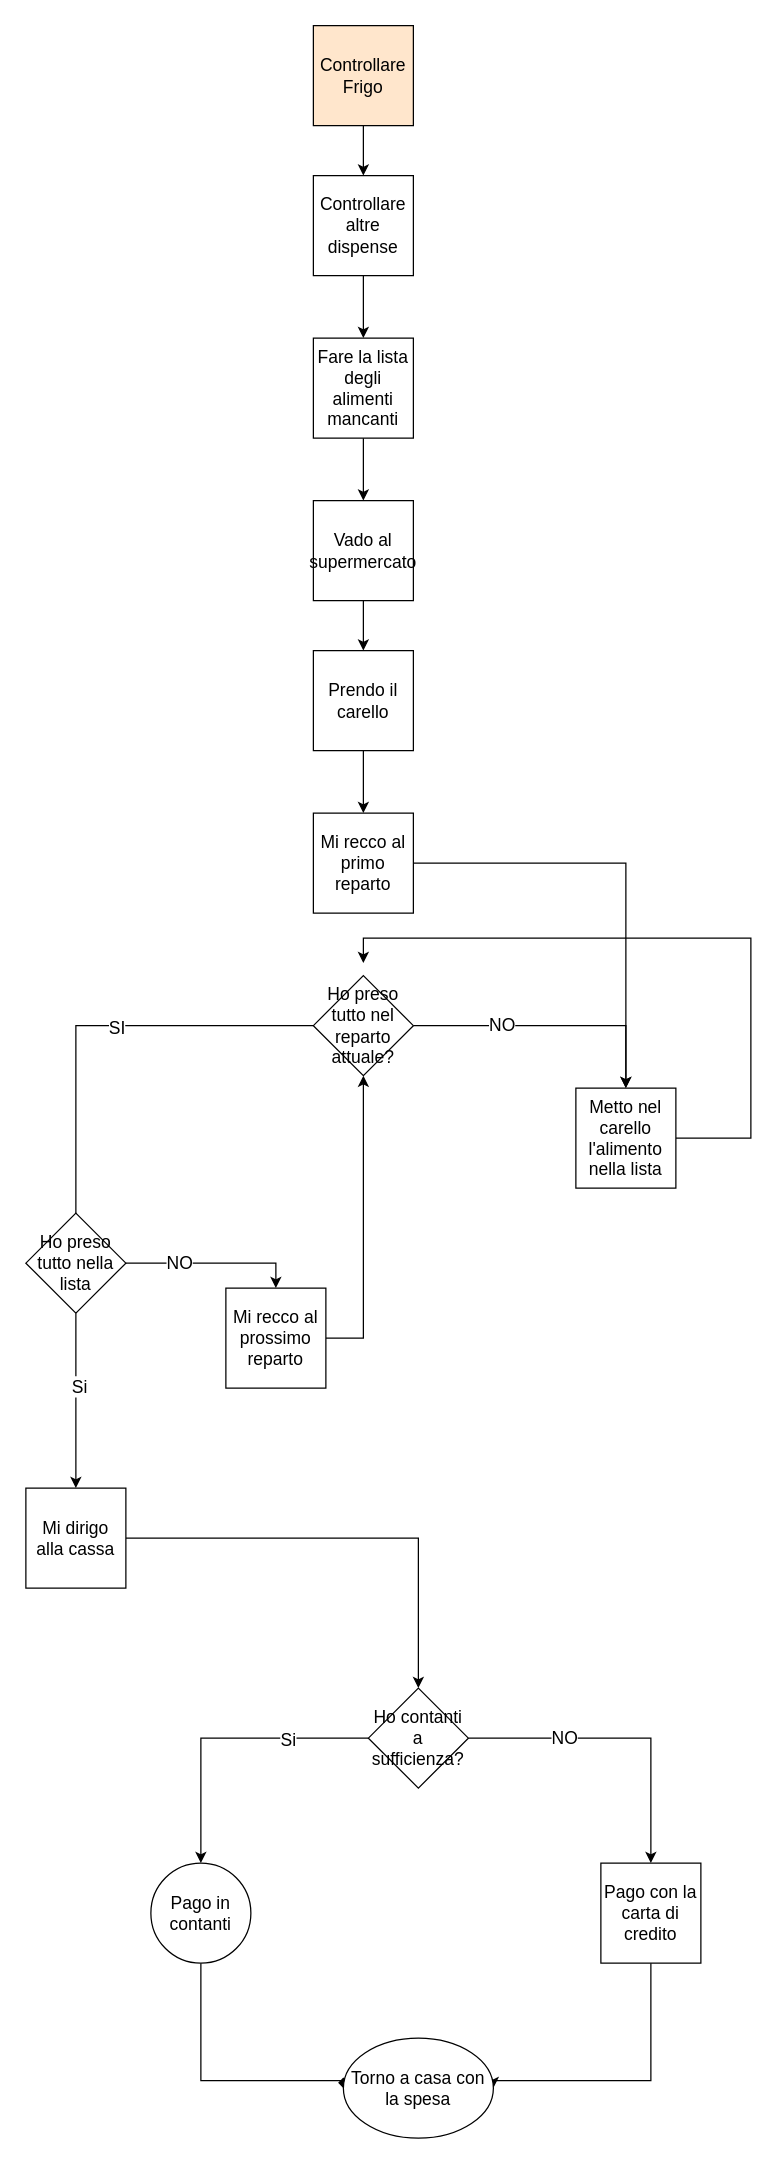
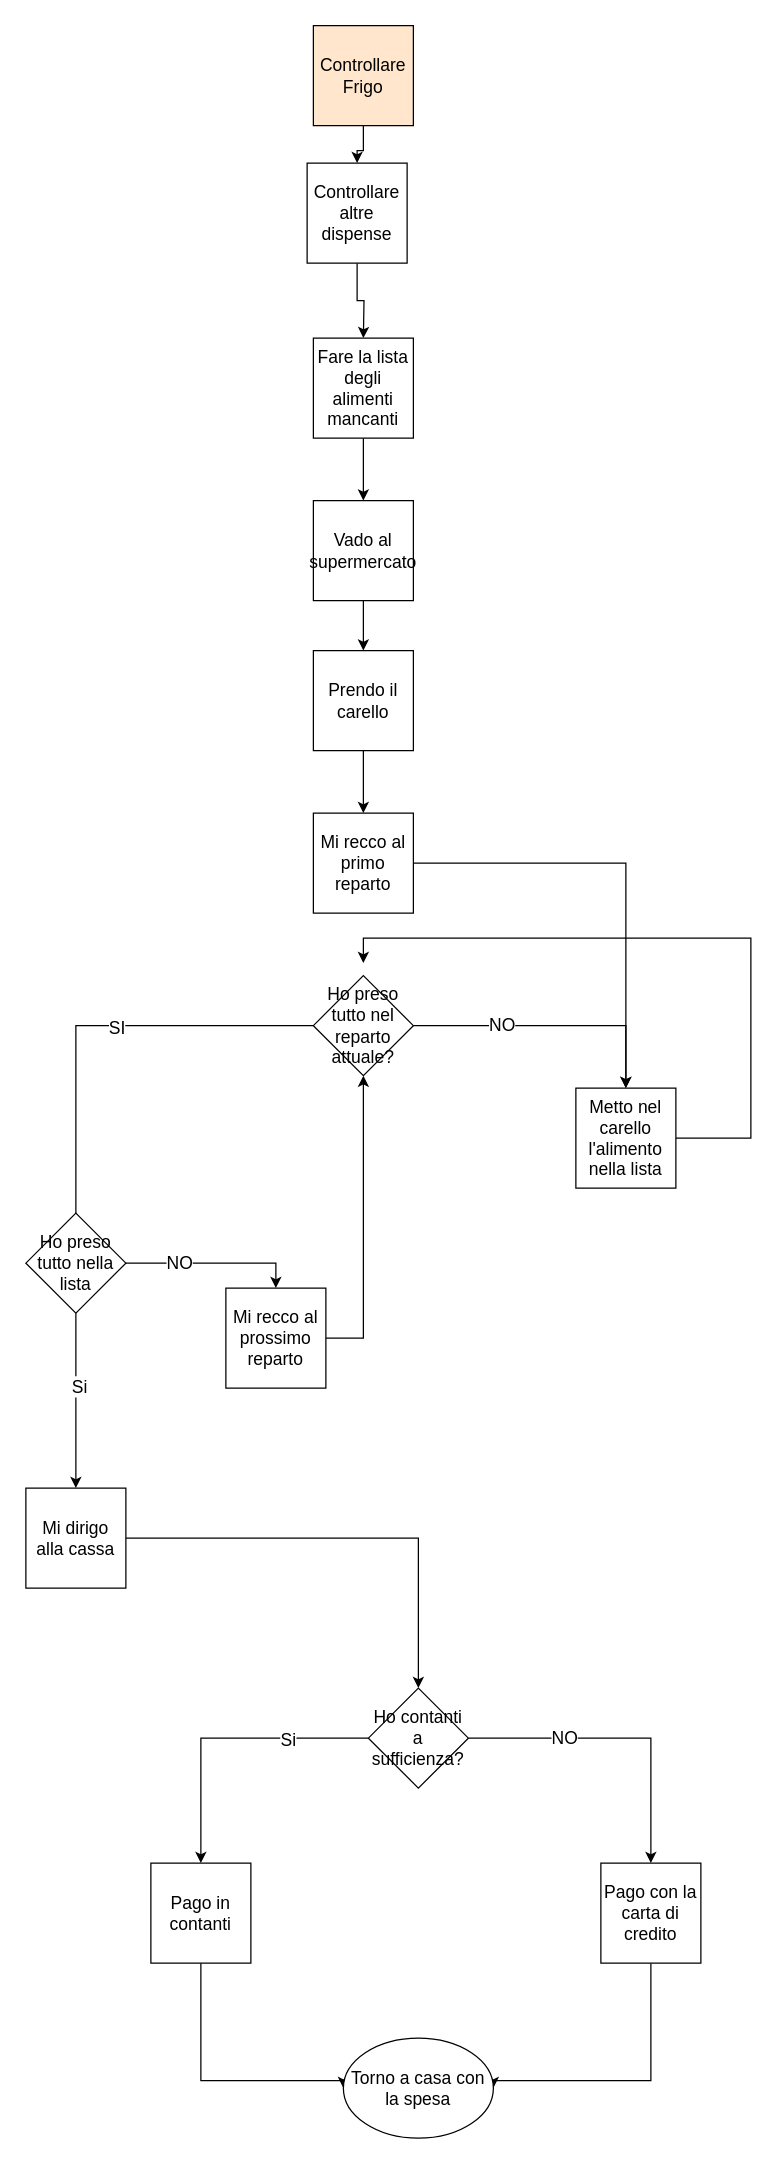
(363, 226) -> (357, 213)
(201, 1913) -> (201, 1913)
(340, 2081) -> (340, 2081)
